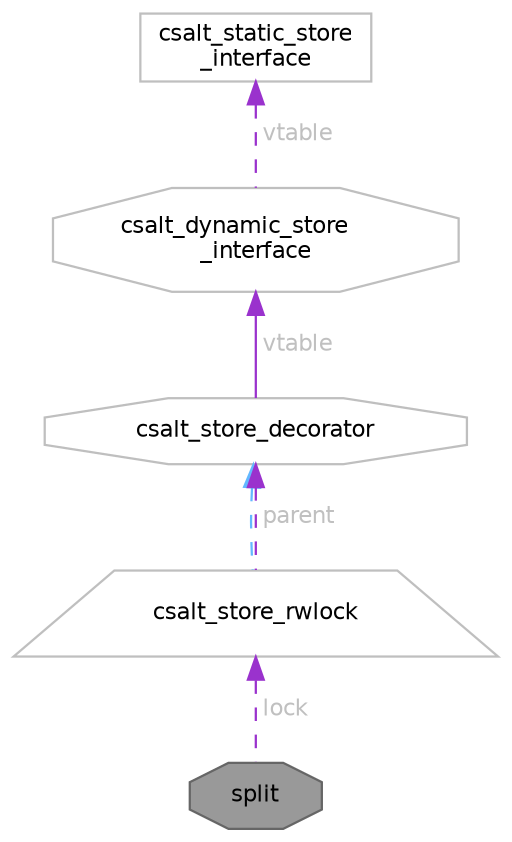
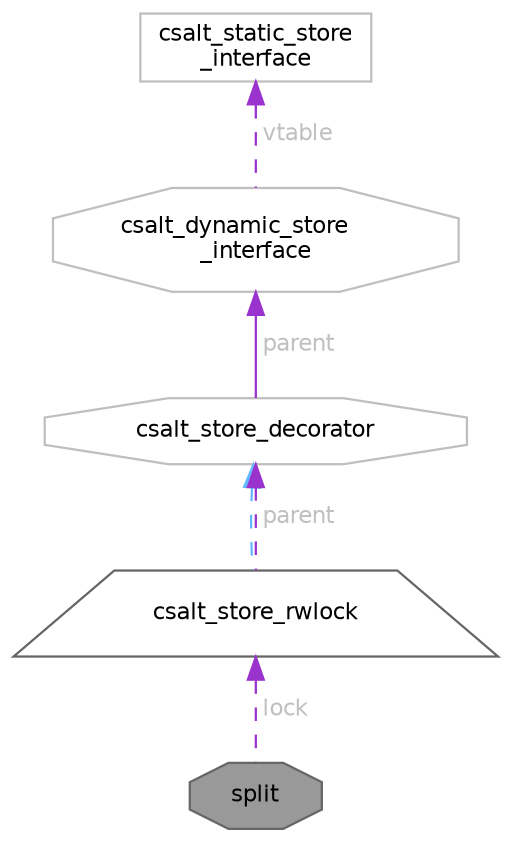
(294, 345) -> (295, 345)
(256, 614) -> (256, 614)
